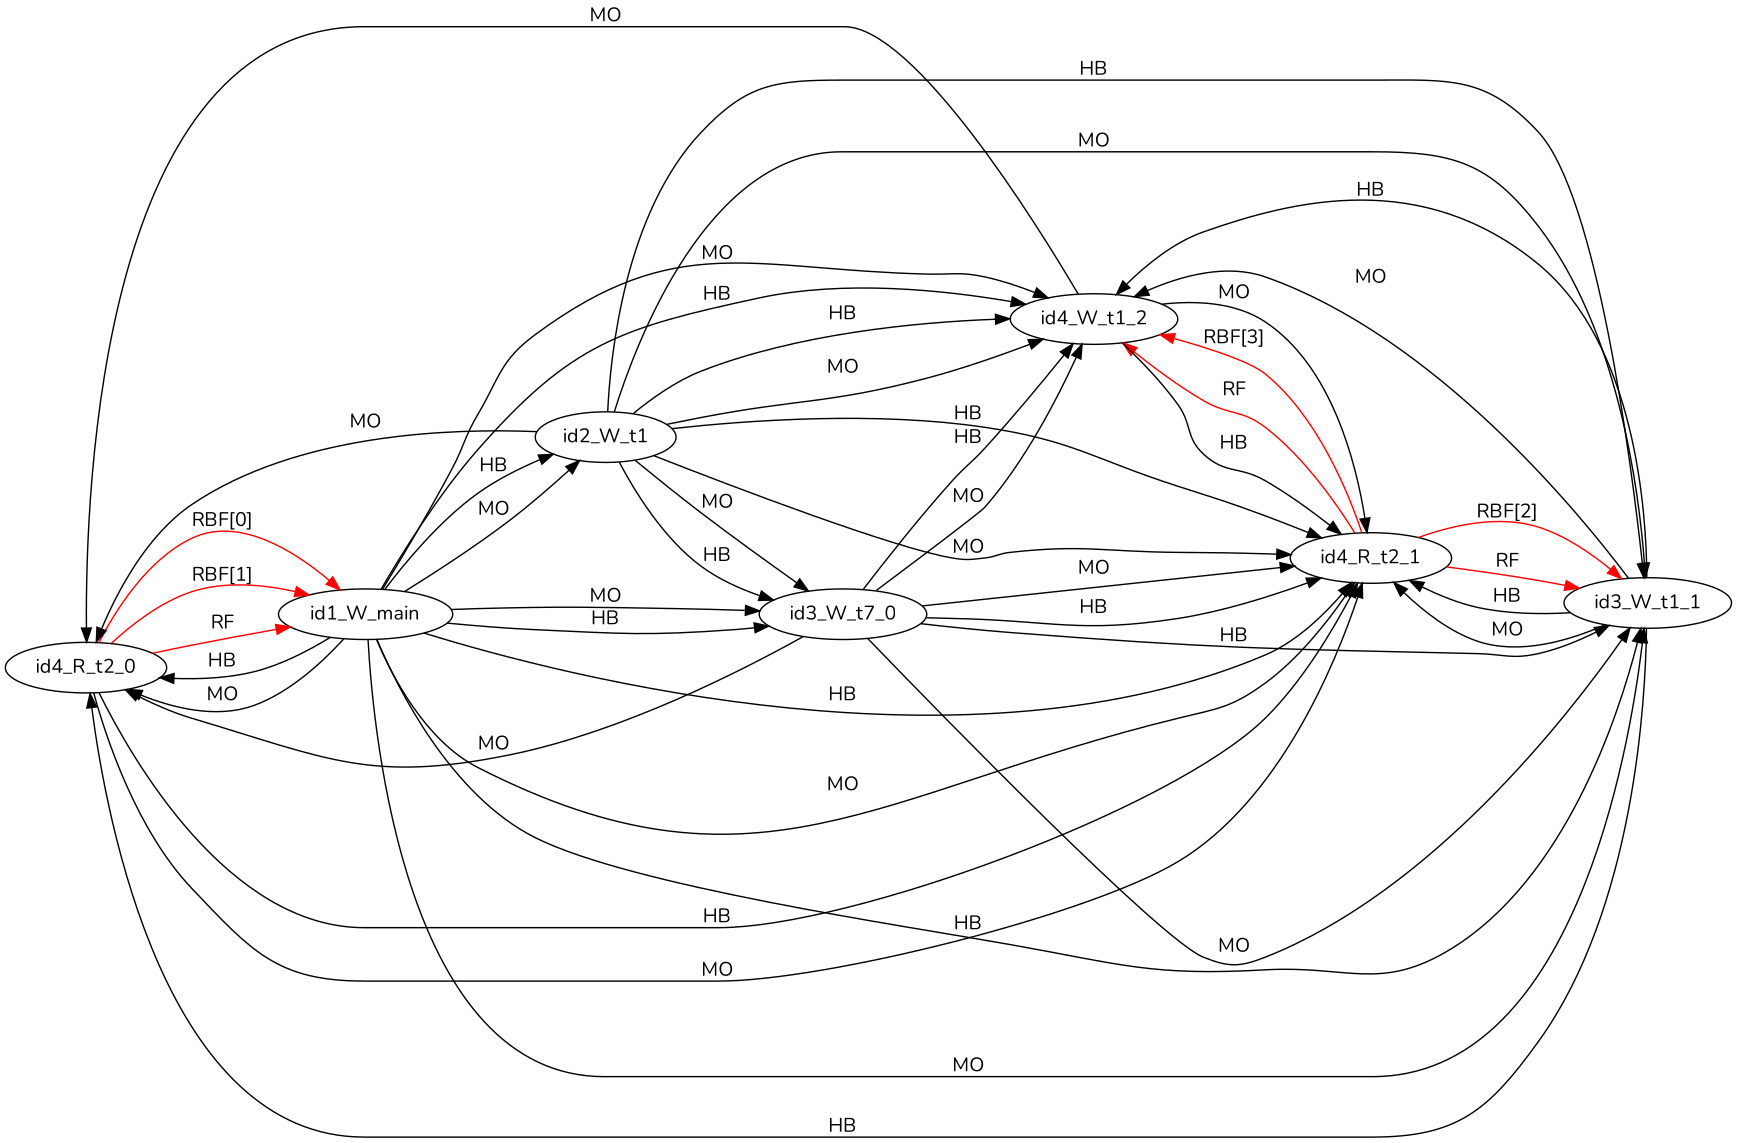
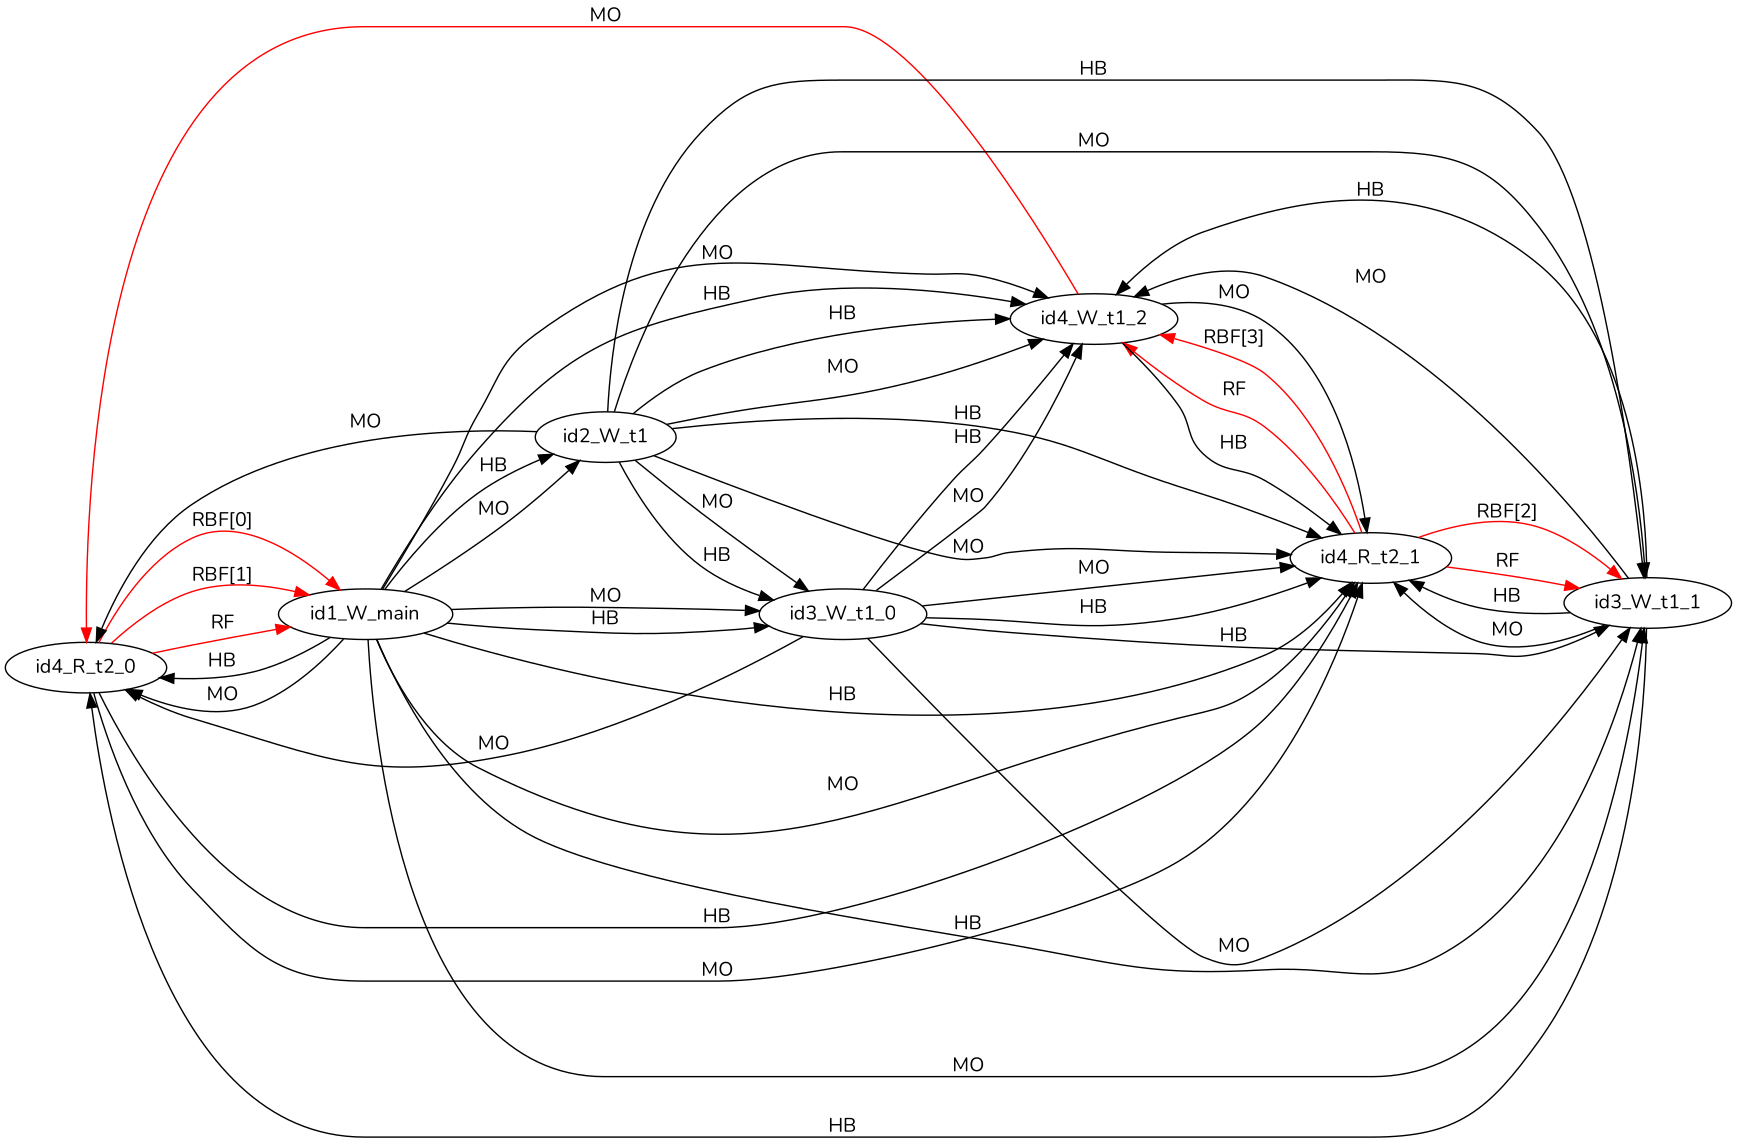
(423, 27) -> (423, 27)
(843, 614) -> (843, 614)
